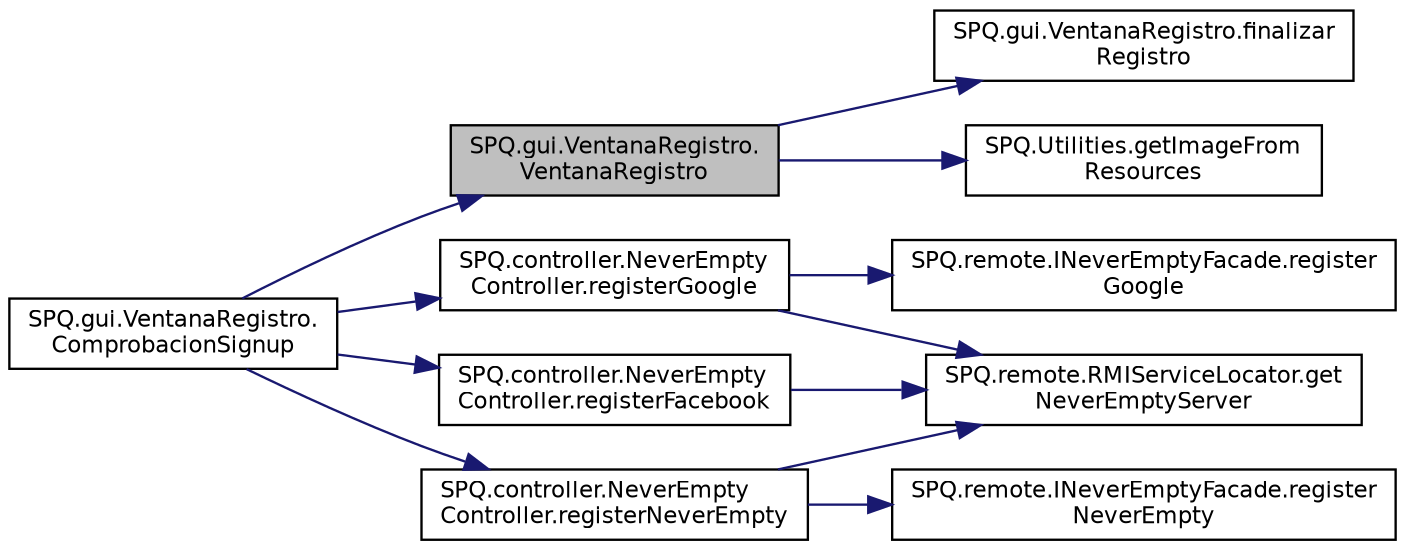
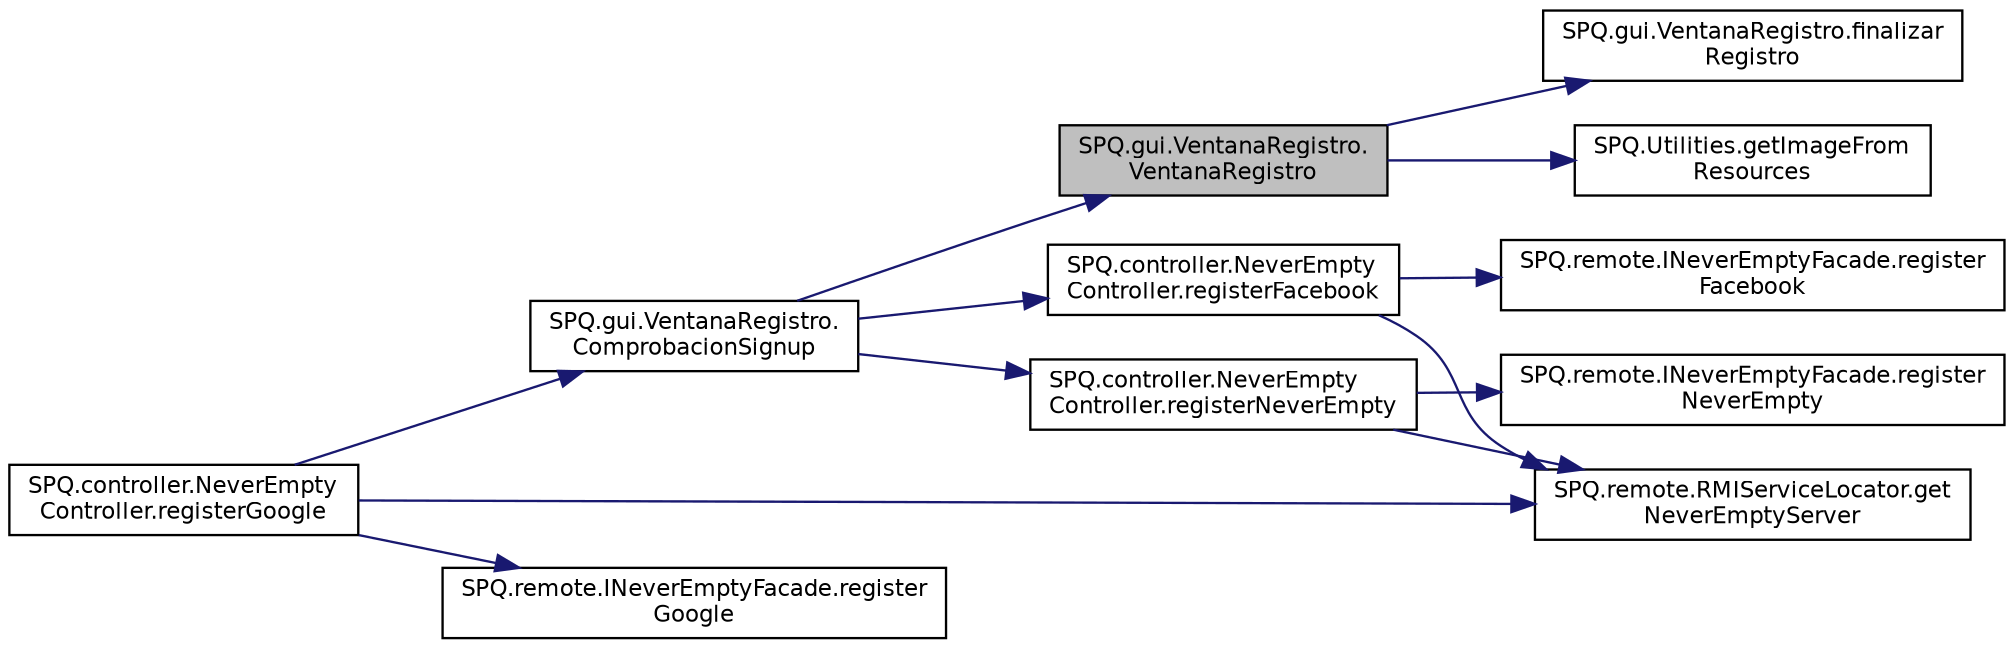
none -> (1753, 275)
(377, 307) -> (427, 422)
